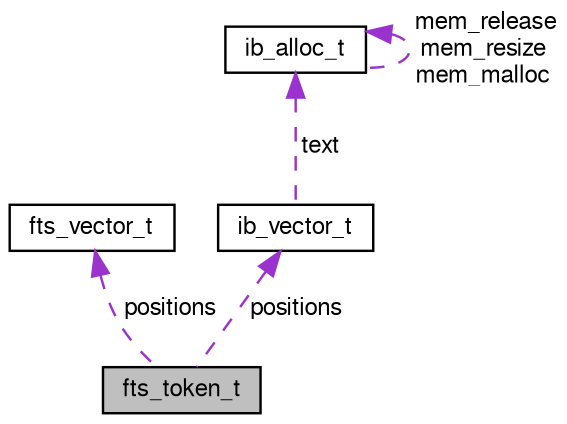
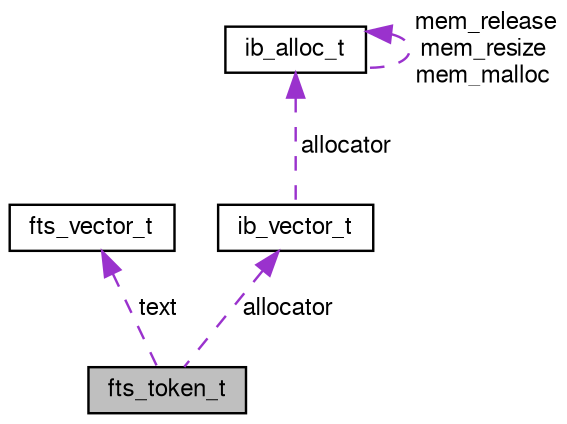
(319, 147) -> (344, 147)
(168, 309) -> (156, 309)
(294, 309) -> (286, 309)
